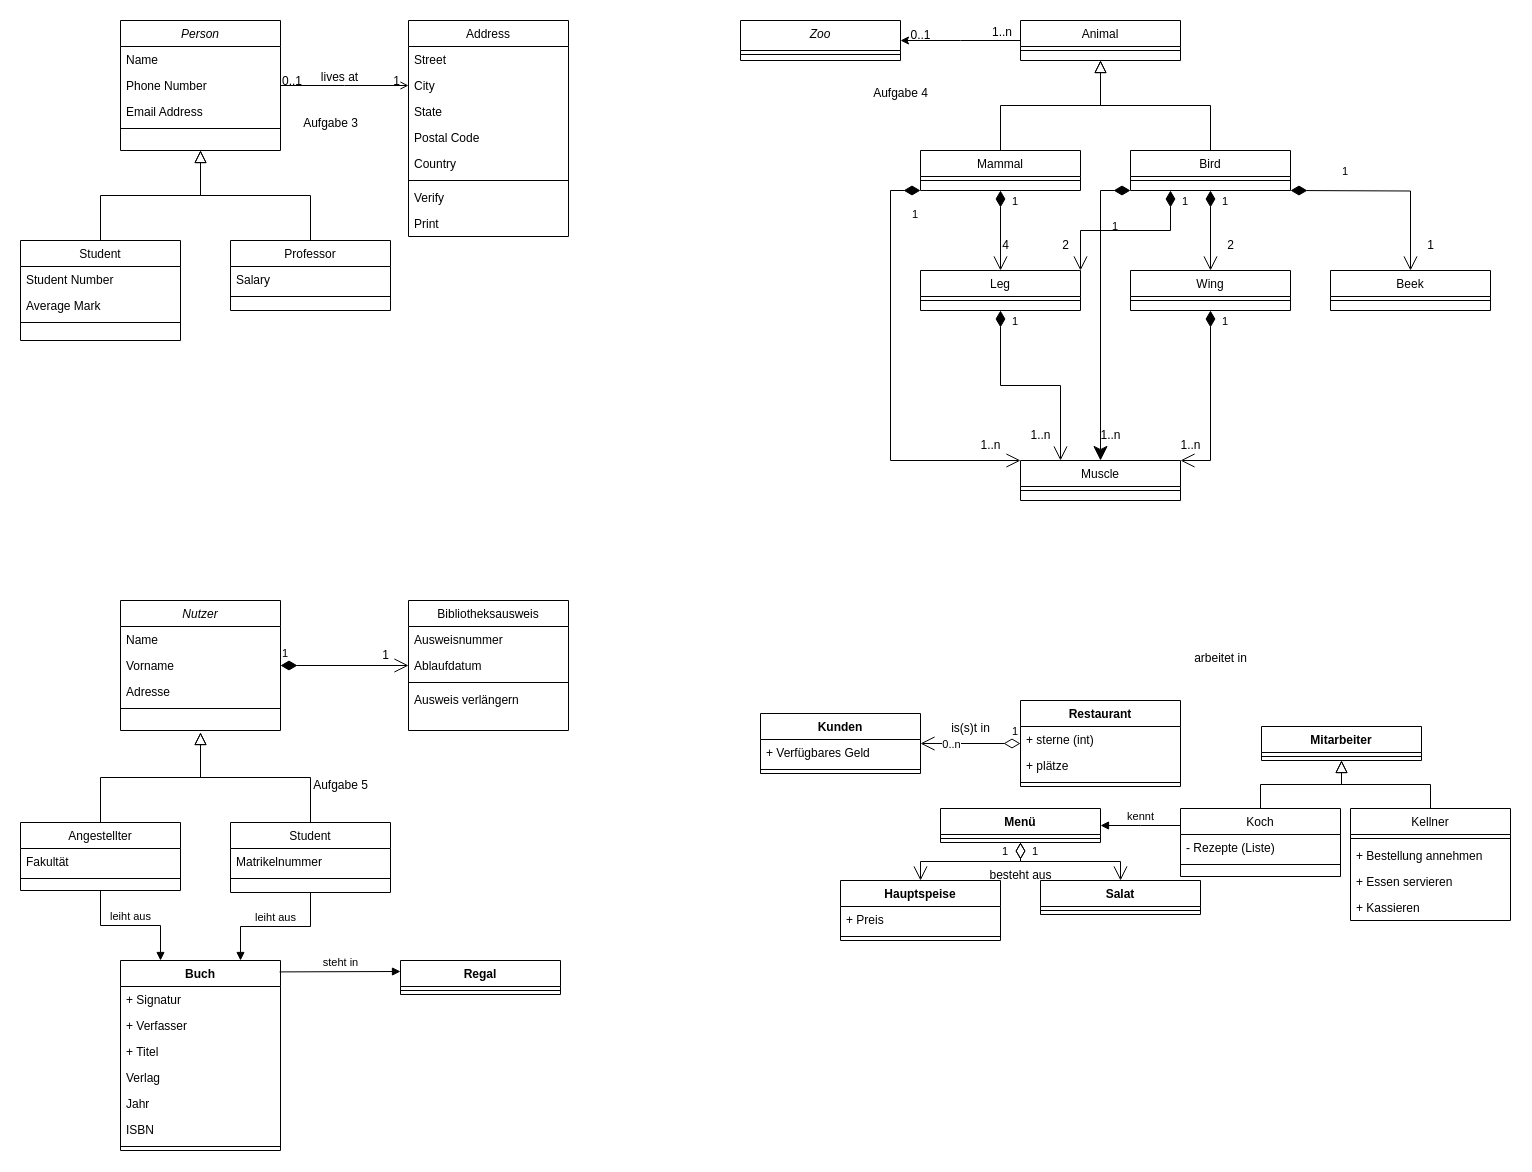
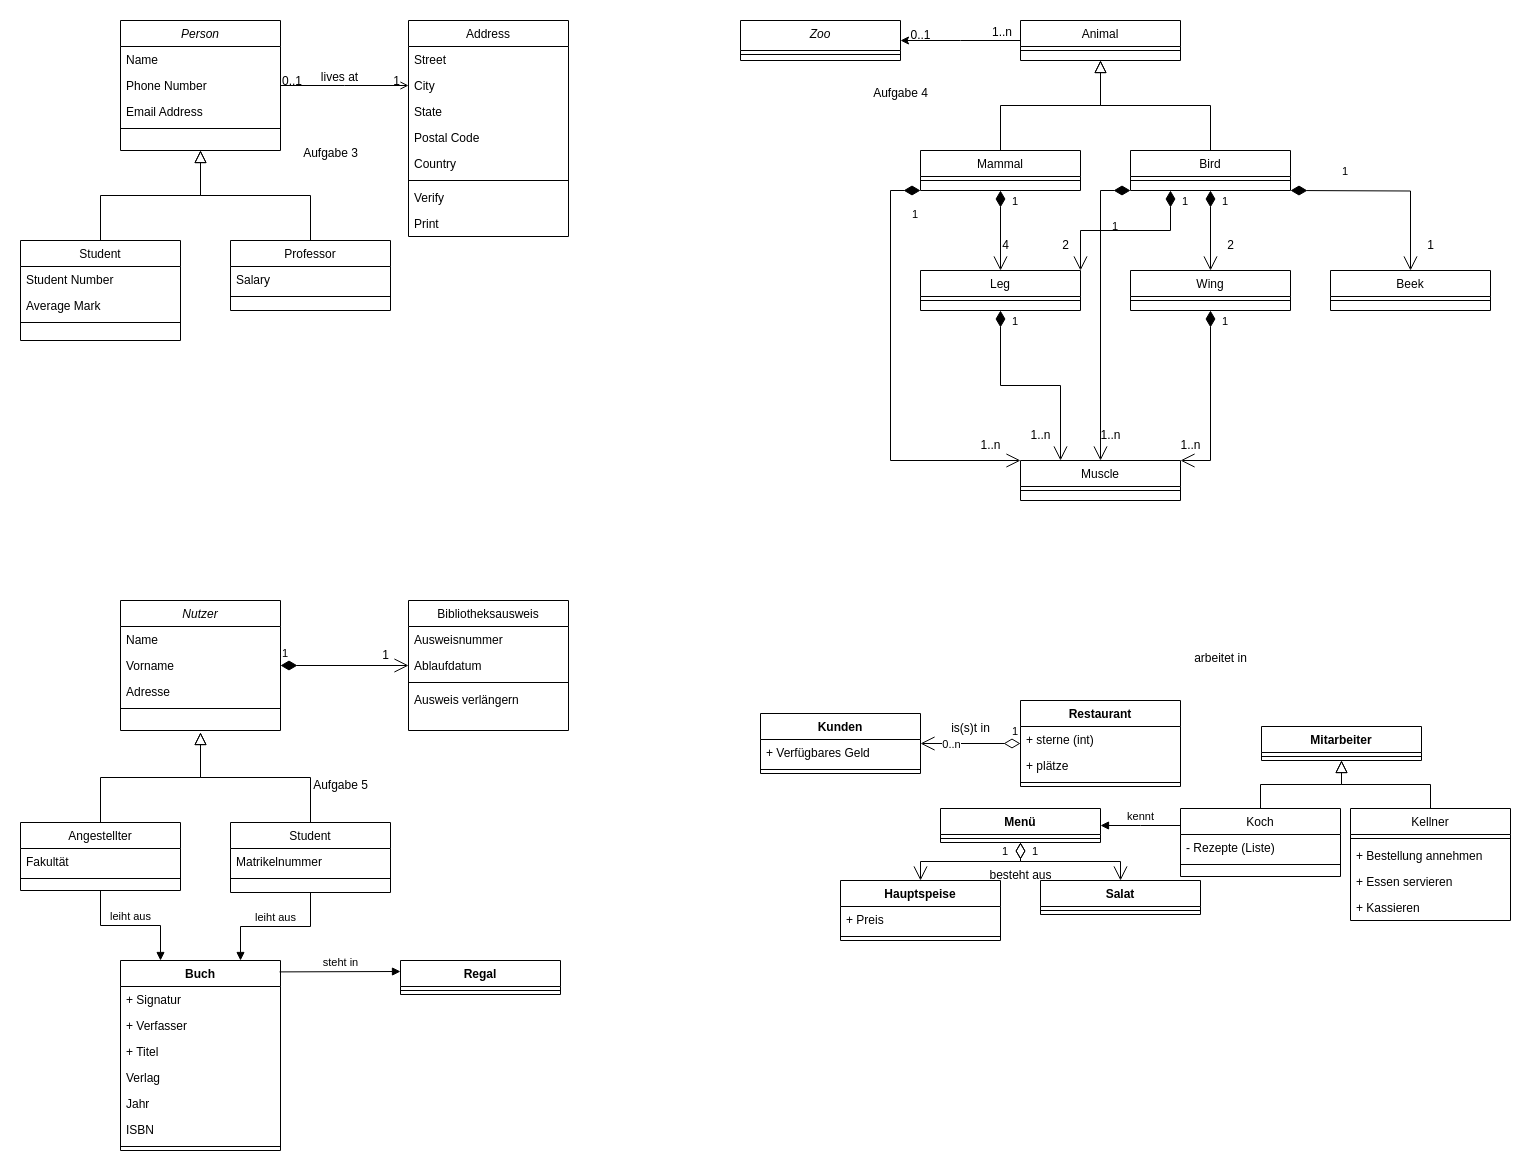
(331, 124) -> (331, 154)
(1101, 448) -> (1101, 451)
